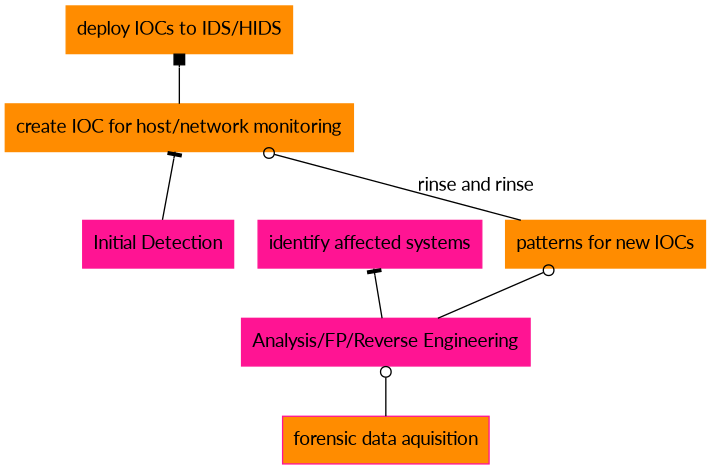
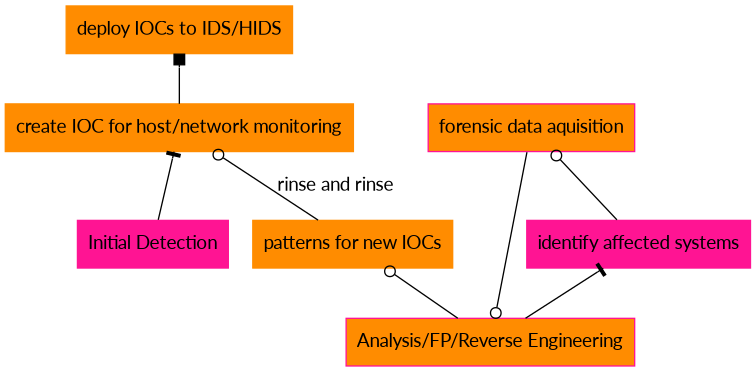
none -> (589, 190)
(386, 342) -> (490, 342)
